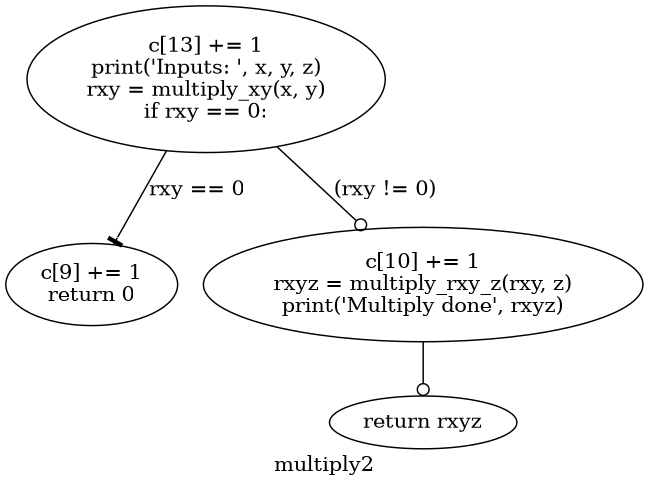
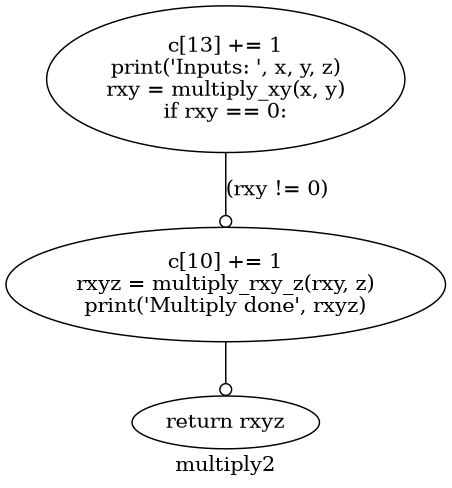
(92, 285) -> none
